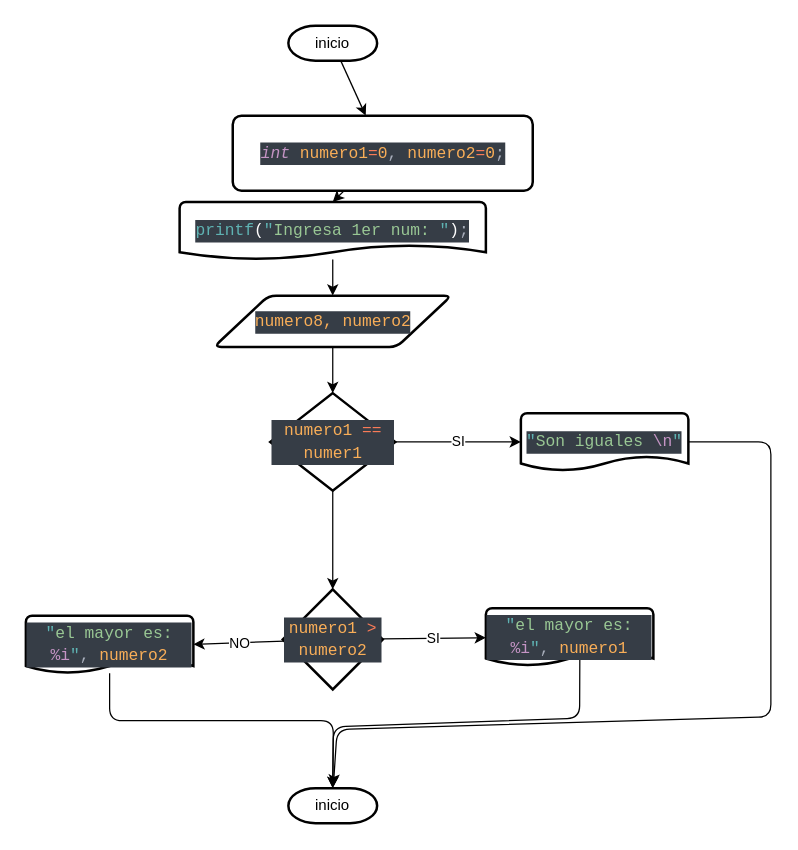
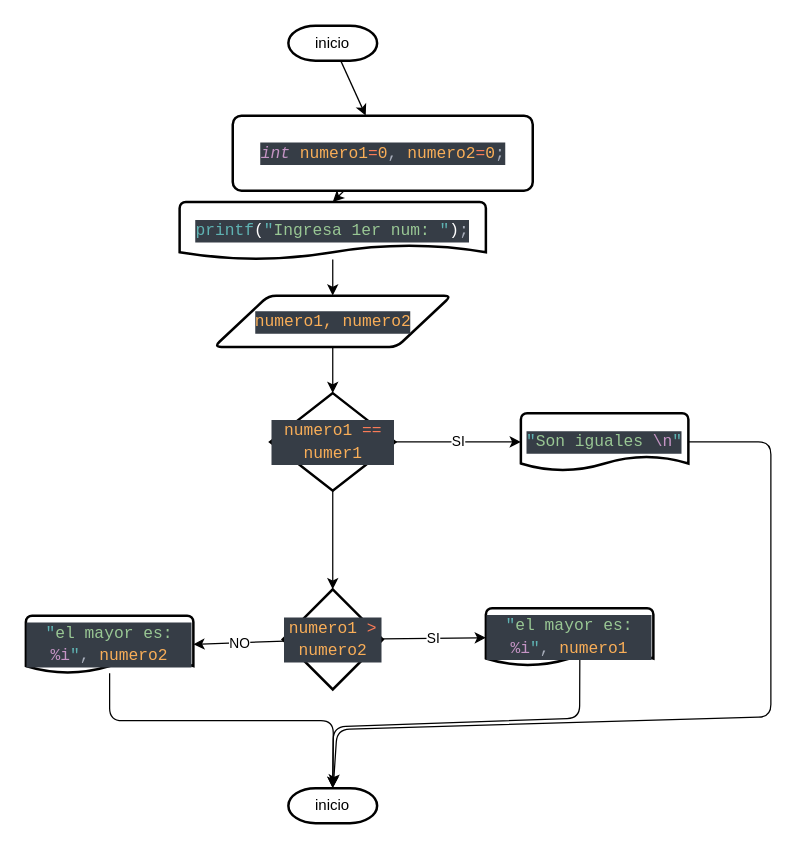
(333, 322) -> (333, 322)
